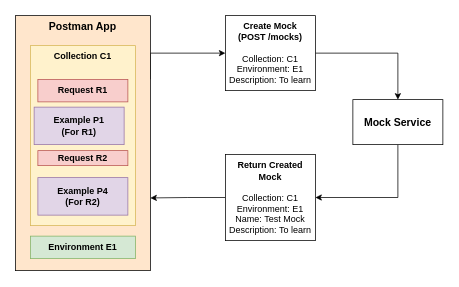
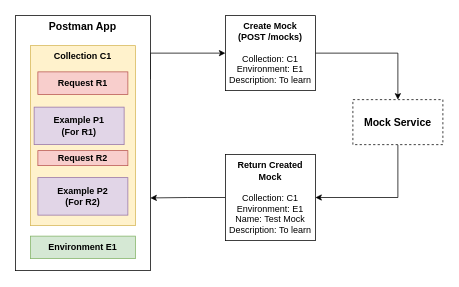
(83, 26) -> (83, 26)
(83, 90) -> (83, 83)
(398, 122) -> (398, 122)
(83, 196) -> (83, 196)
